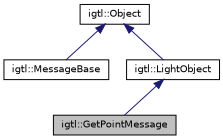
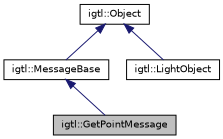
(140, 101) -> (89, 101)
